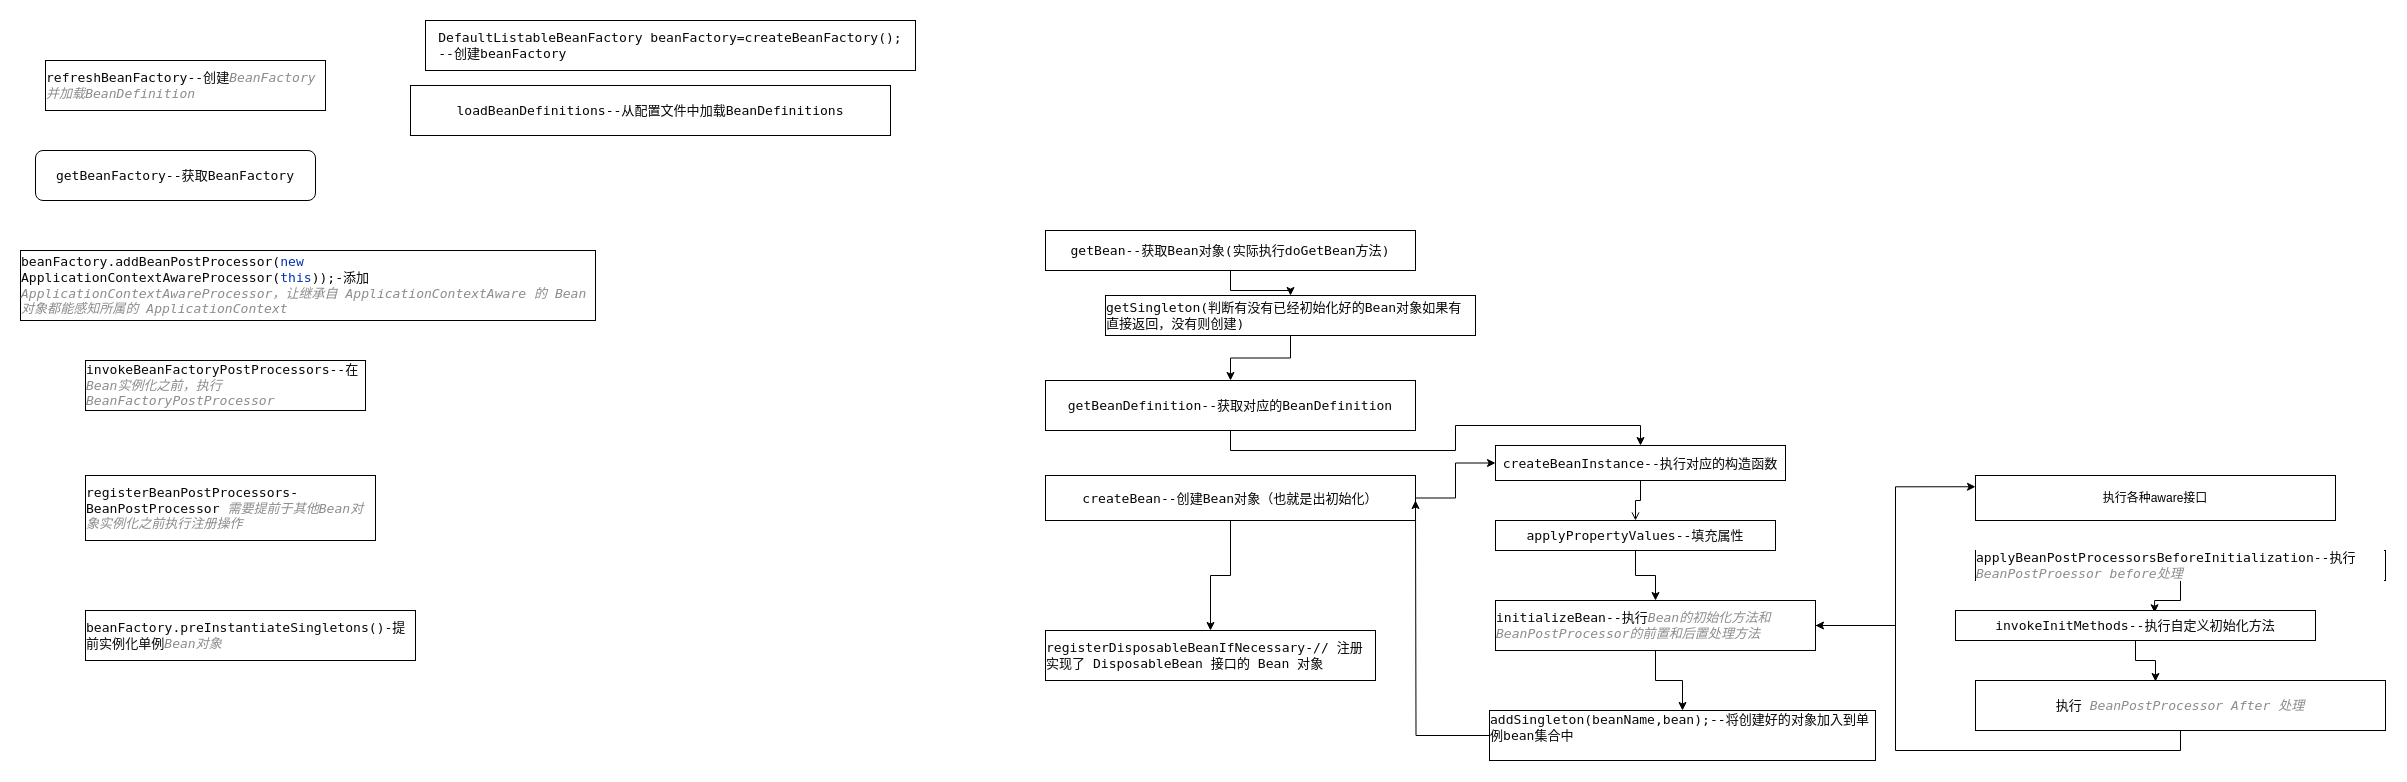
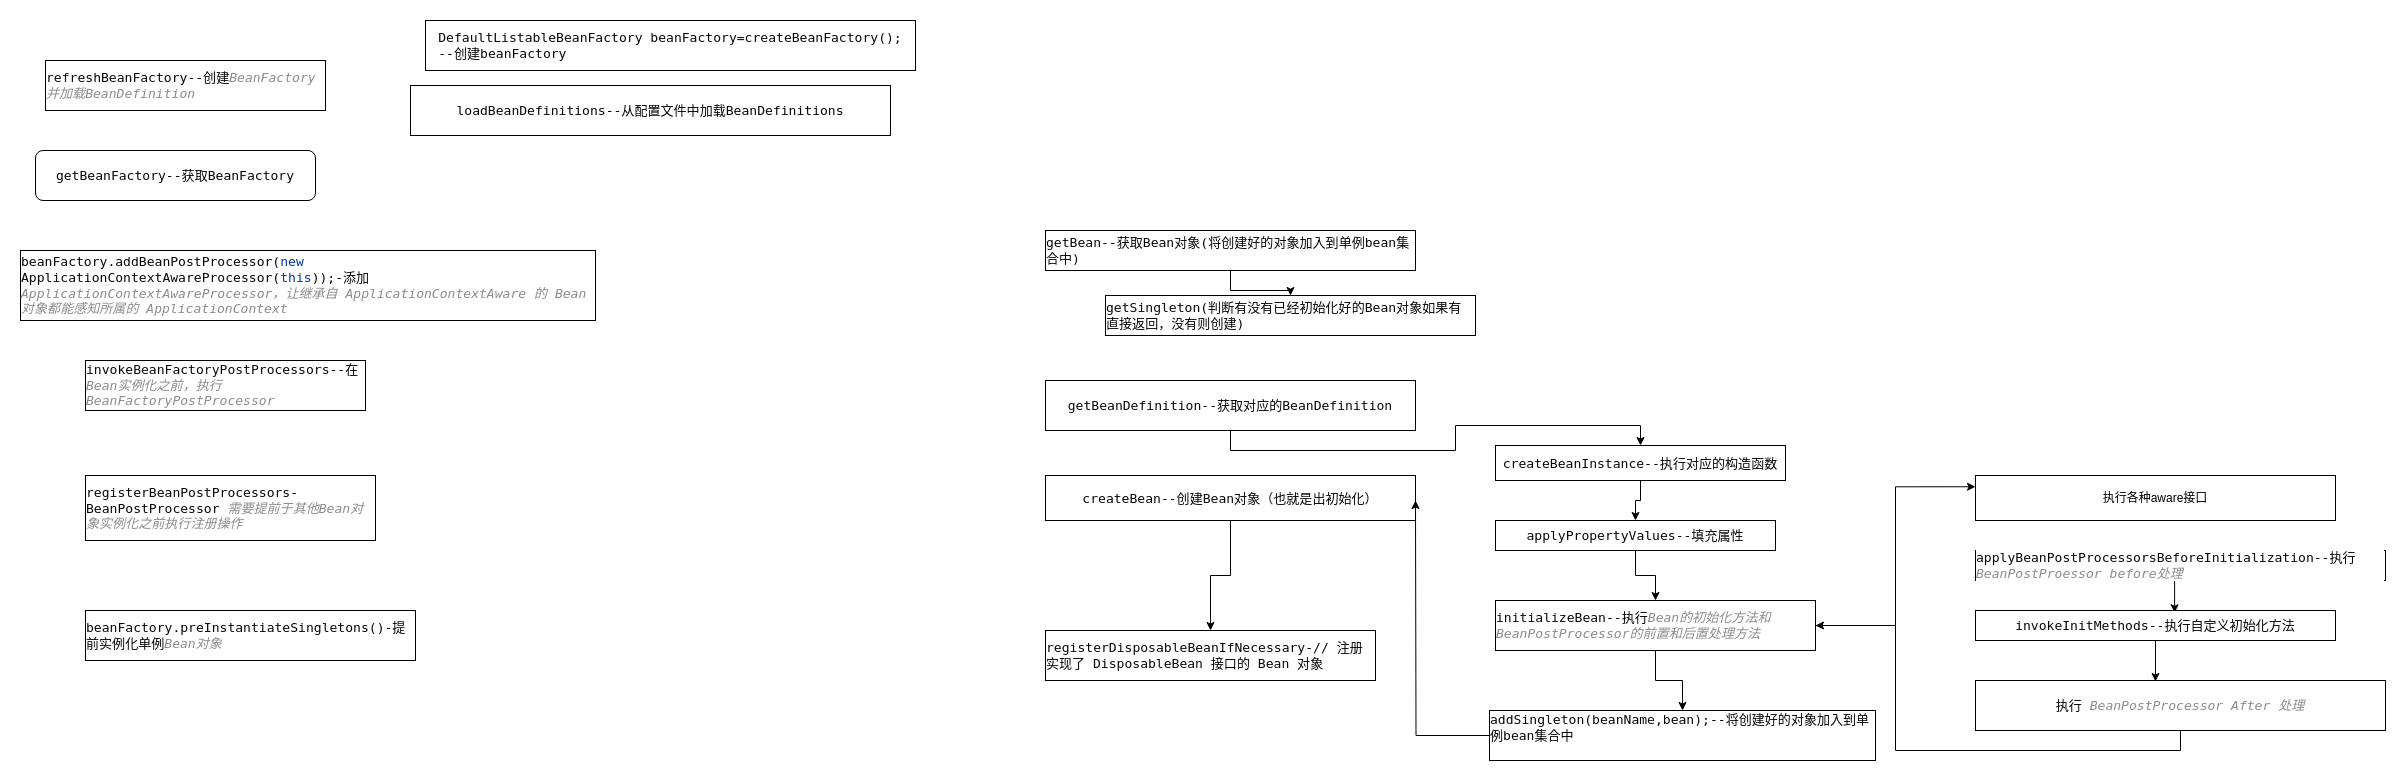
(1231, 251) -> (1231, 251)
(1264, 358) -> none
(1456, 484) -> none
(1636, 513) -> (1636, 512)
(2136, 626) -> (2156, 626)
